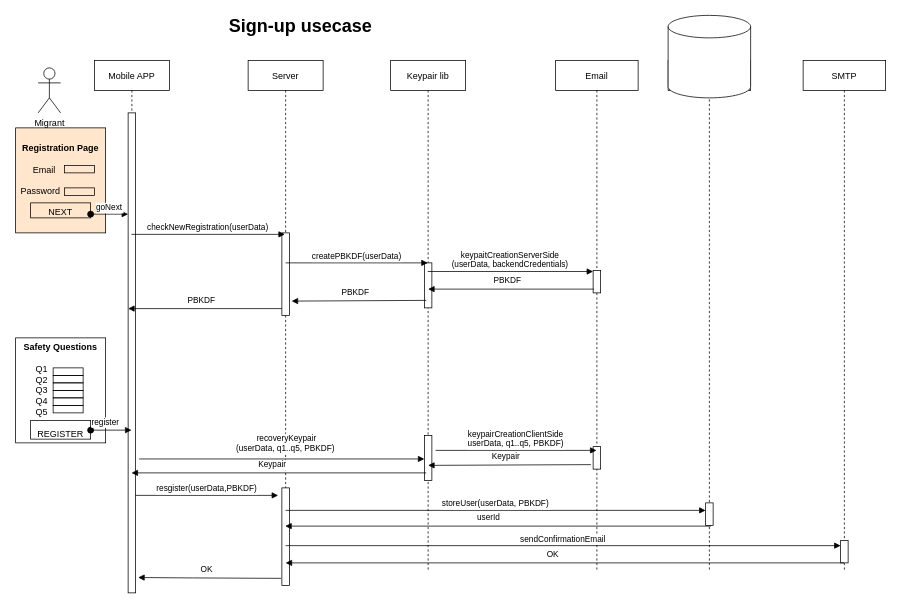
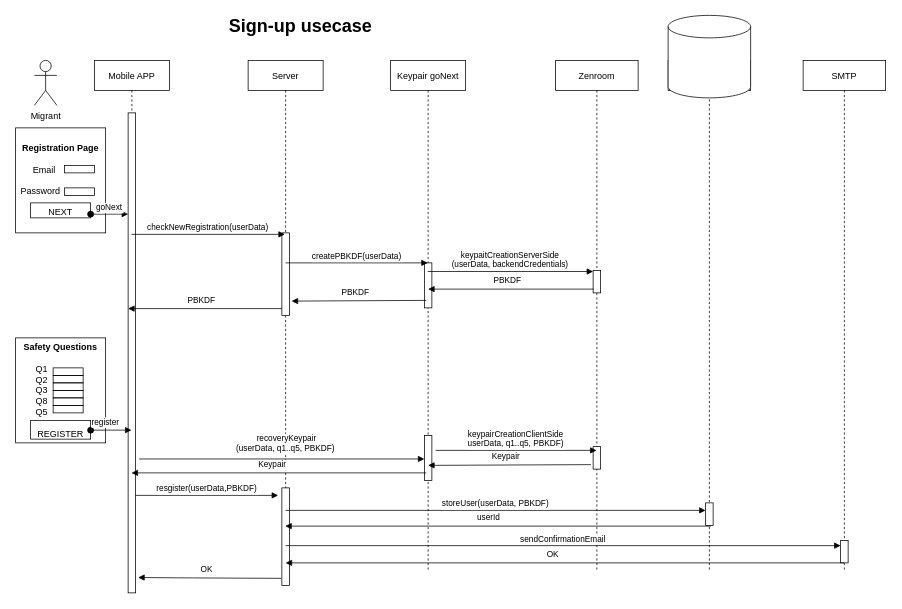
(428, 76) -> (428, 76)
(596, 76) -> (596, 76)
(49, 90) -> (45, 83)
(60, 180) -> (60, 180)
(60, 390) -> (60, 390)
